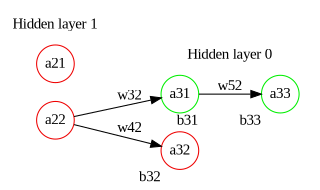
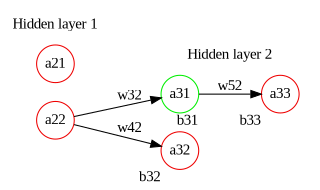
(230, 55) -> (230, 55)
(280, 94) -> (280, 94)
